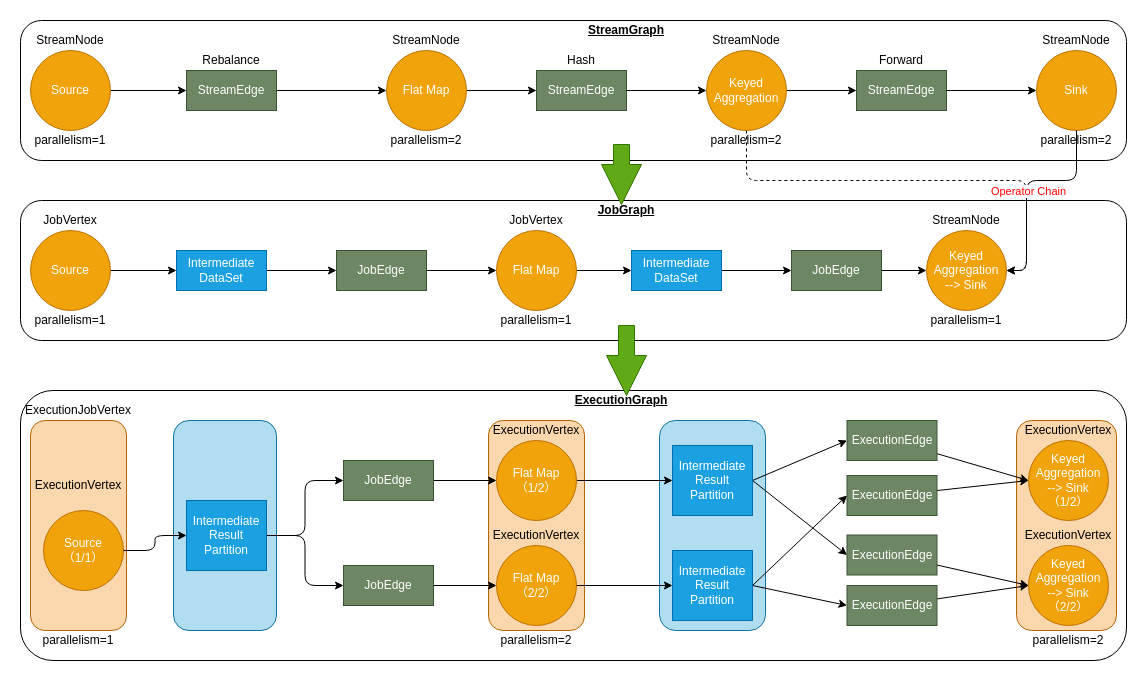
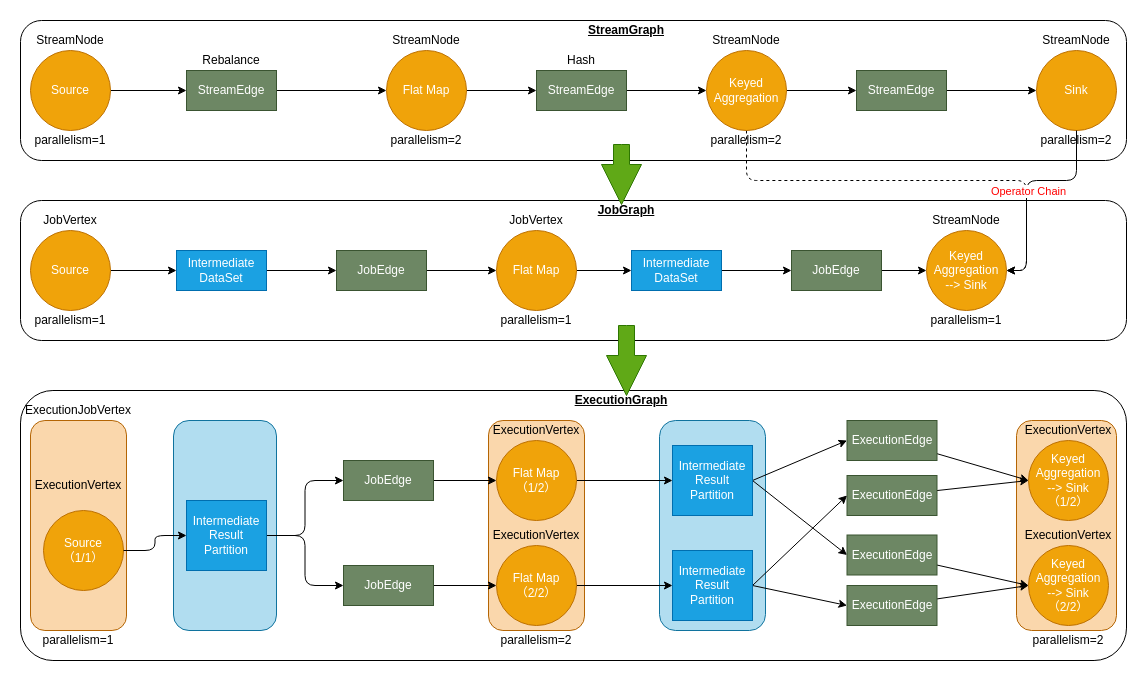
(902, 61) -> none
